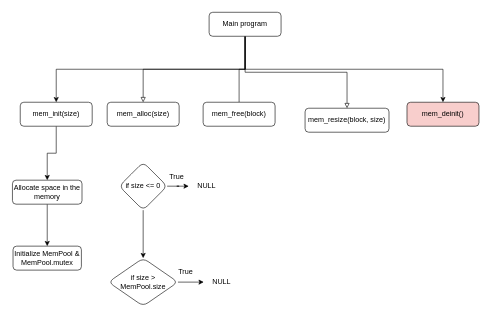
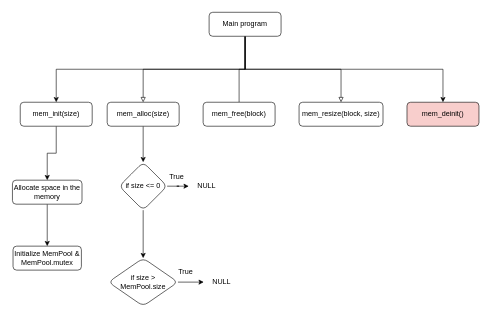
(347, 120) -> (341, 114)
none -> (143, 156)
